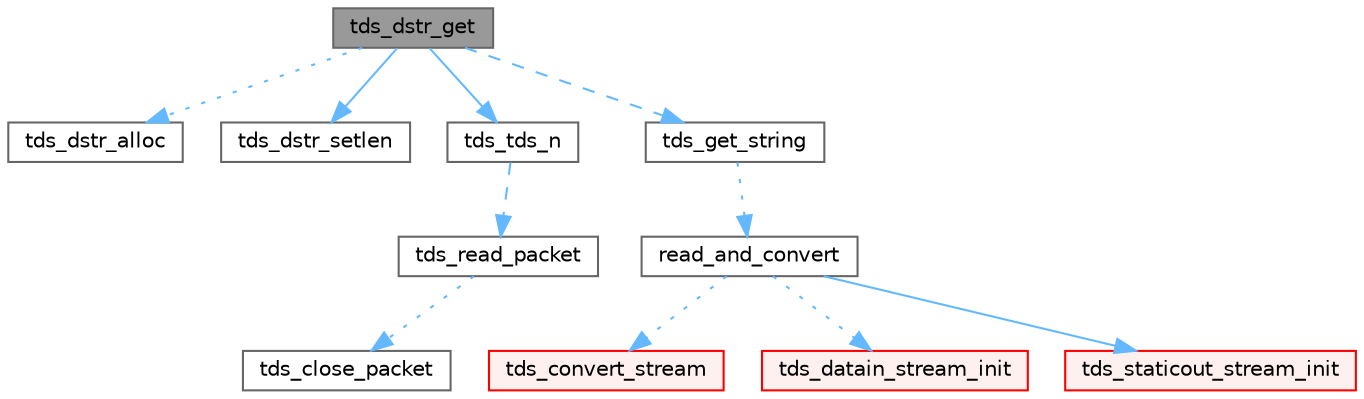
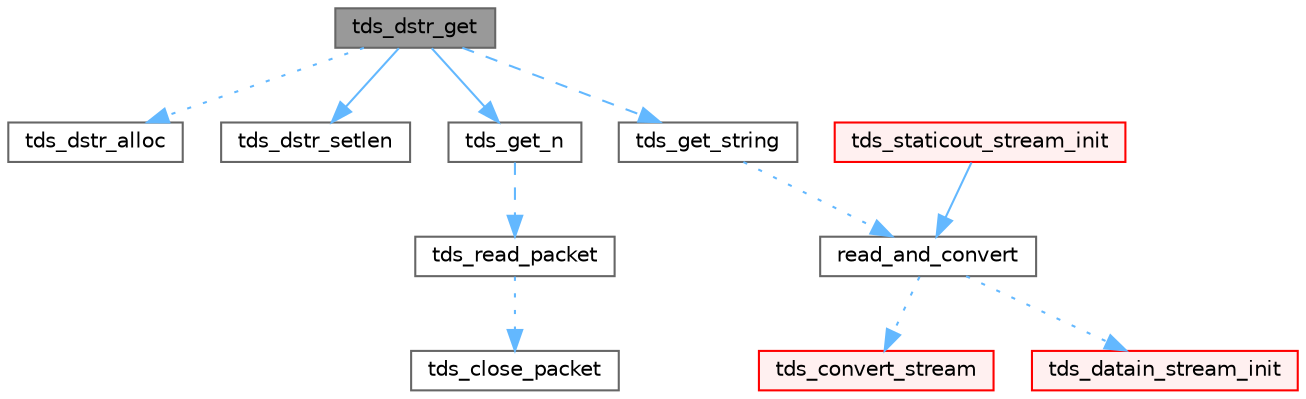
(513, 142) -> (515, 142)
(969, 311) -> (959, 190)
